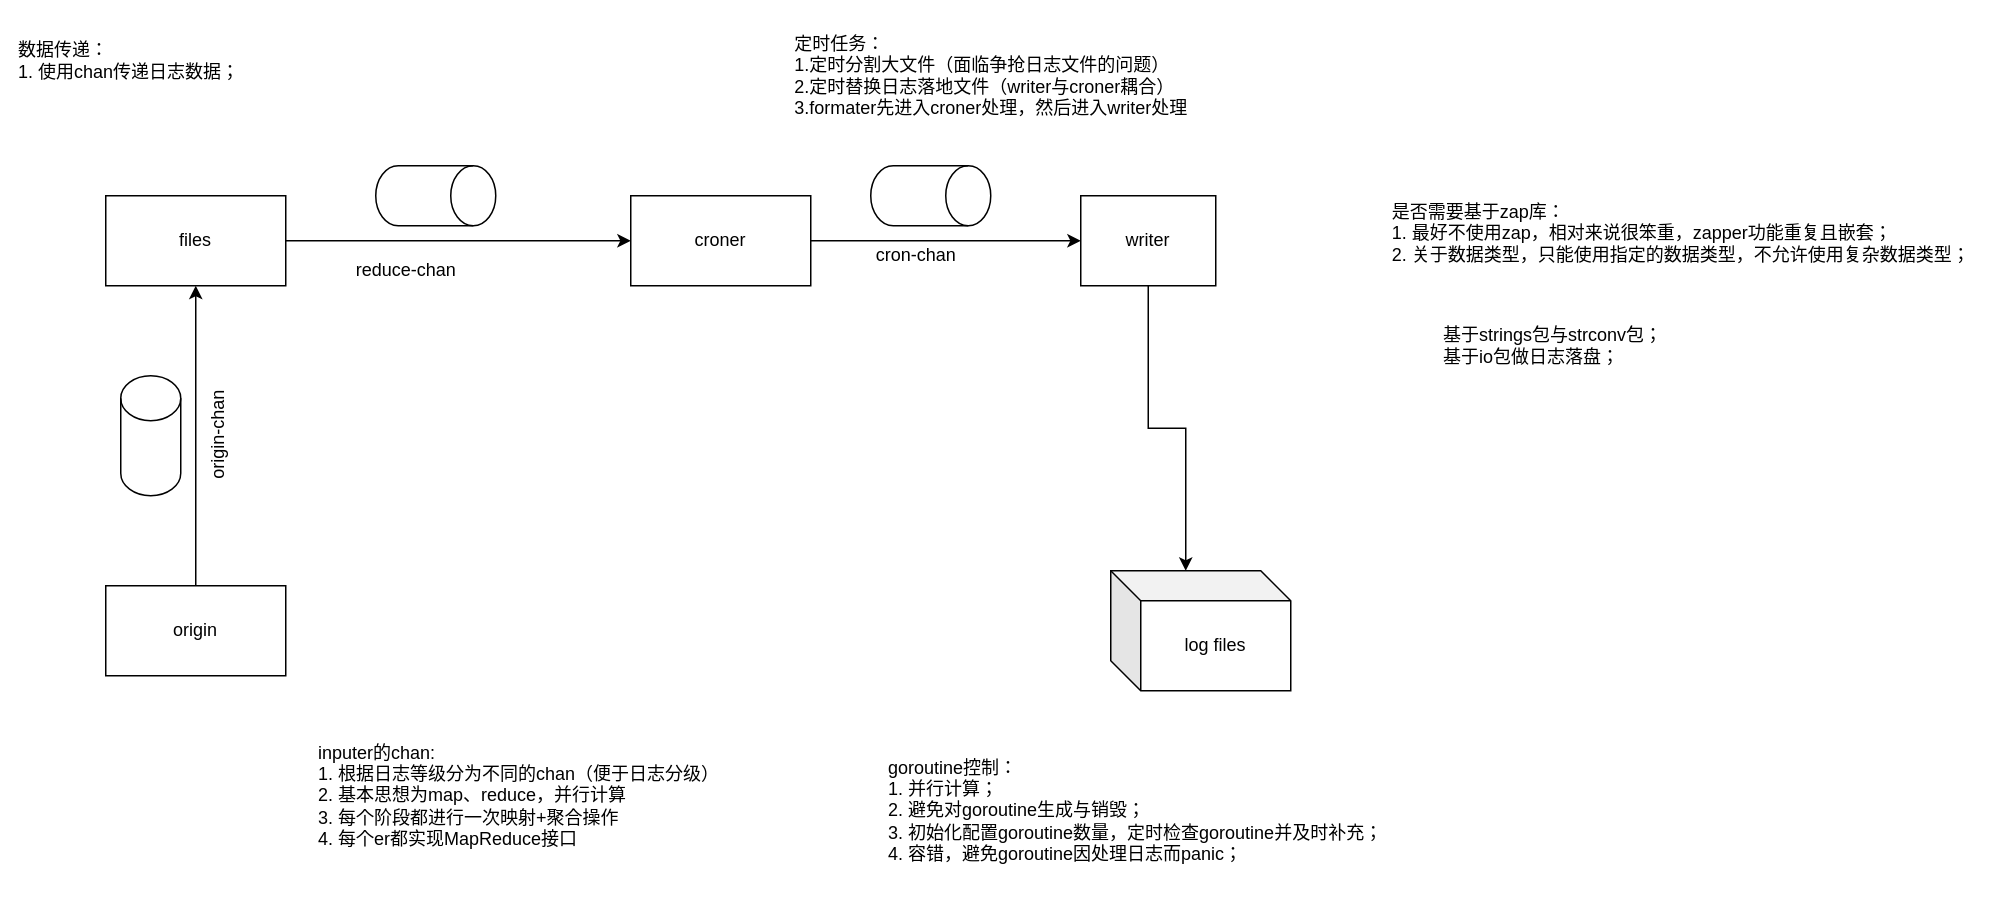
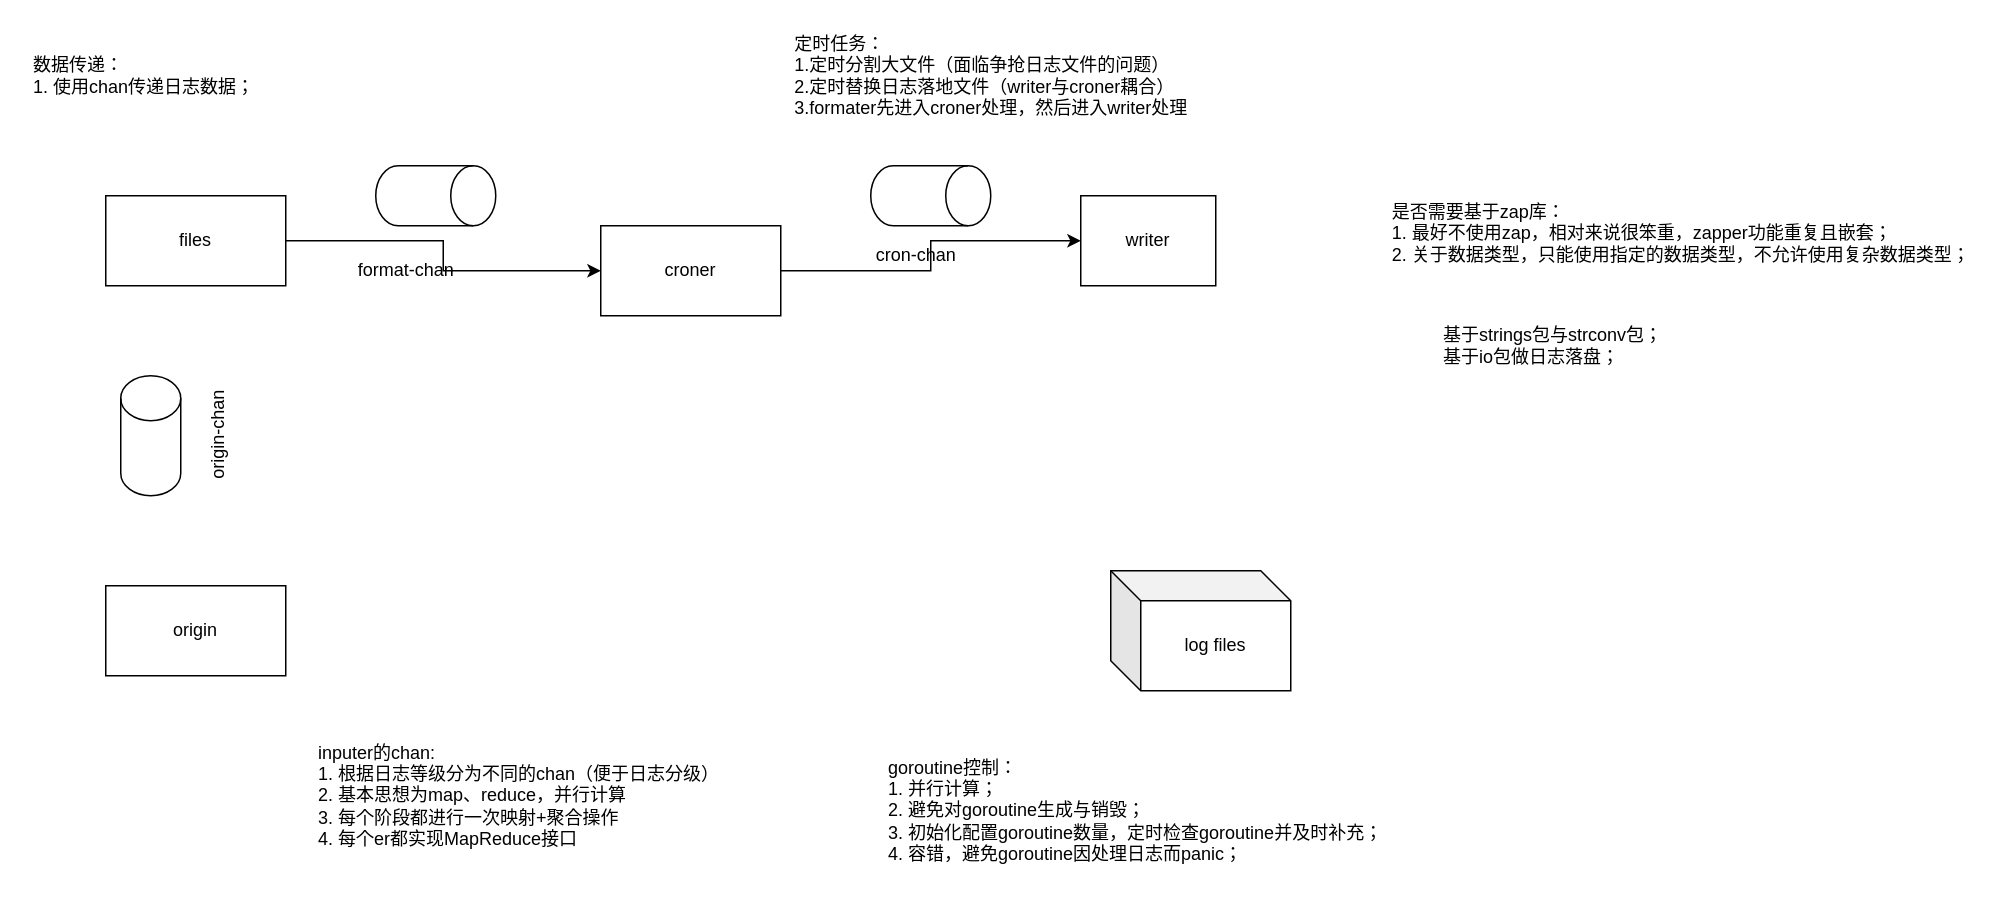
(136, 61) -> (151, 76)
(721, 241) -> (691, 271)
(407, 271) -> (407, 271)
(1161, 428) -> none
(196, 441) -> none
